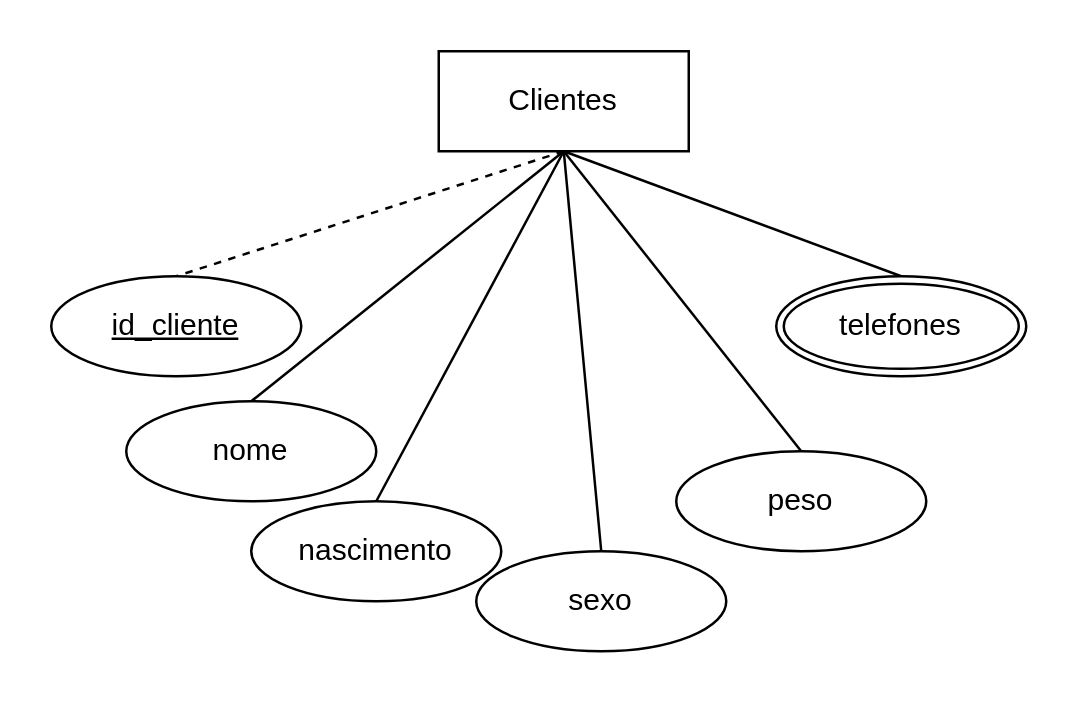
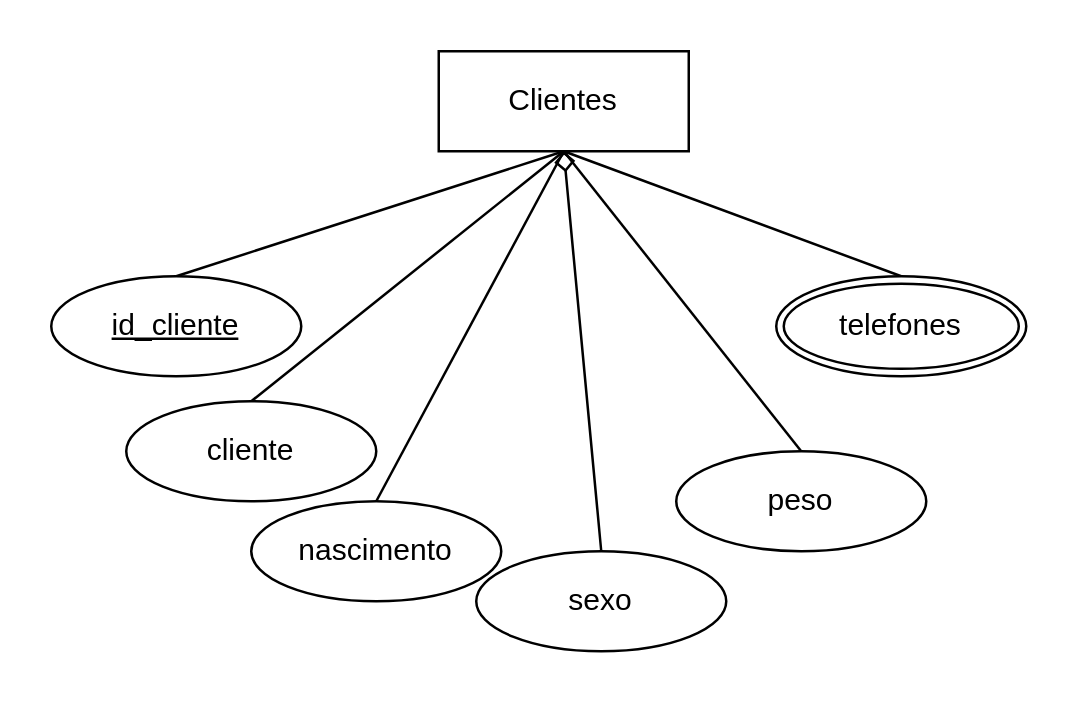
(565, 165) -> (566, 171)
(365, 215) -> (365, 215)
(251, 451) -> (251, 451)
